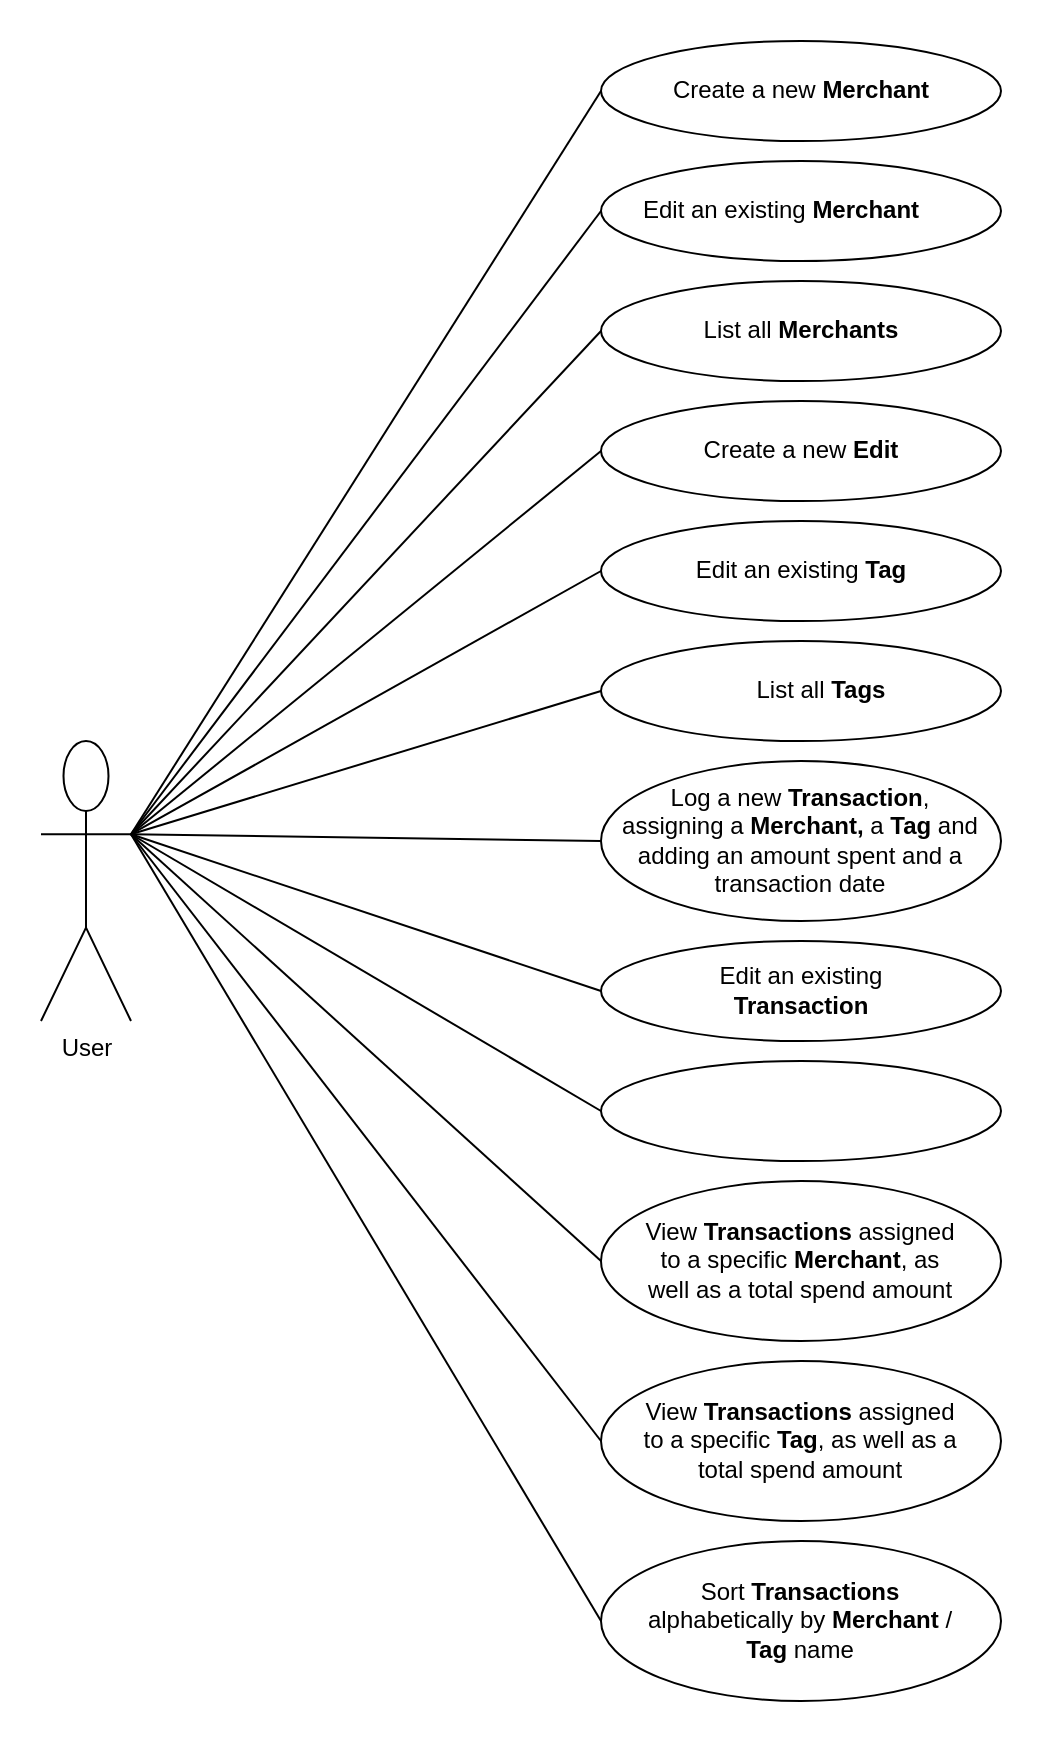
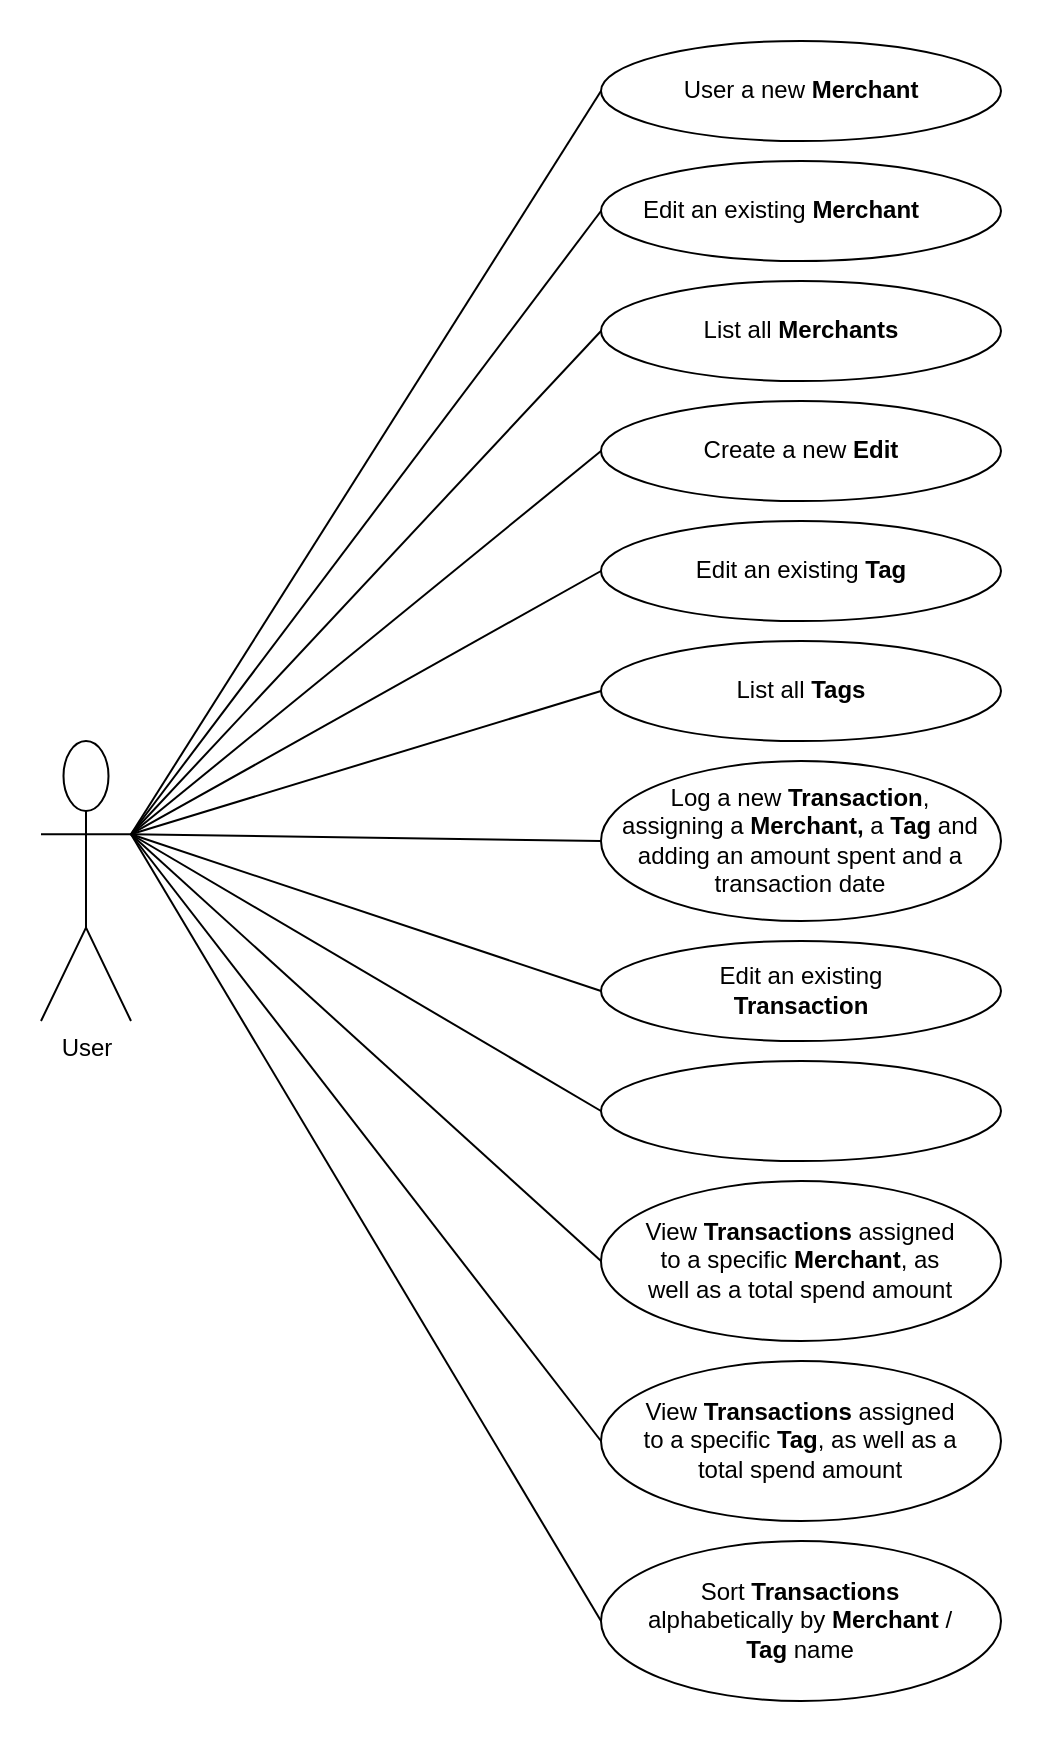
(802, 91) -> (802, 91)
(821, 691) -> (801, 691)
